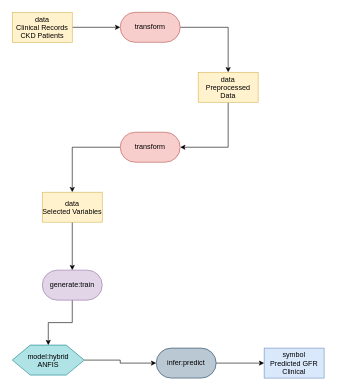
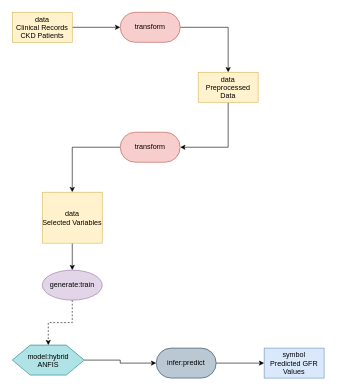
(72, 207) -> (72, 218)
(72, 285) -> (72, 285)
(62, 323) -> (62, 323)
(294, 355) -> (294, 355)
